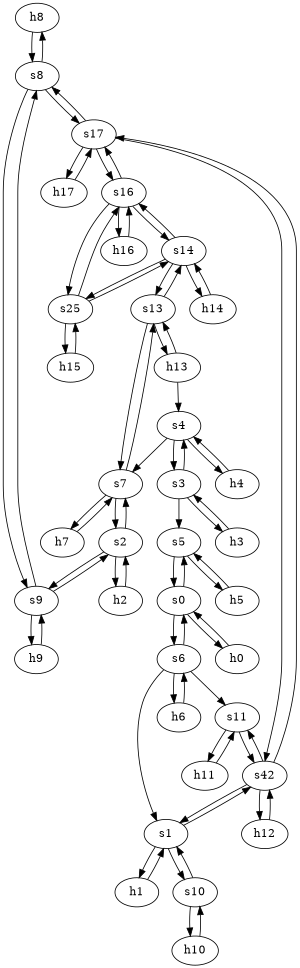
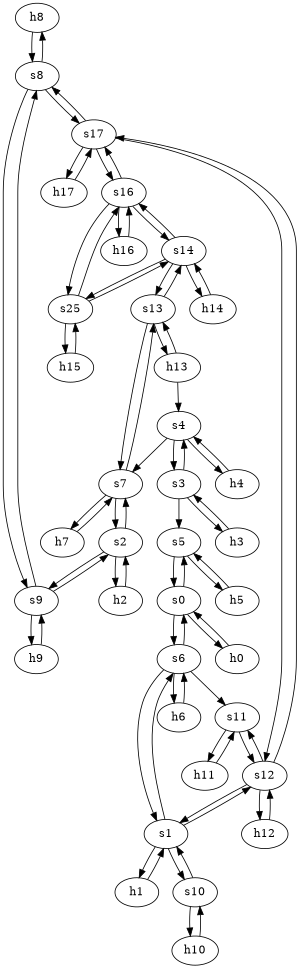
none -> (152, 749)
(265, 776) -> (265, 776)
